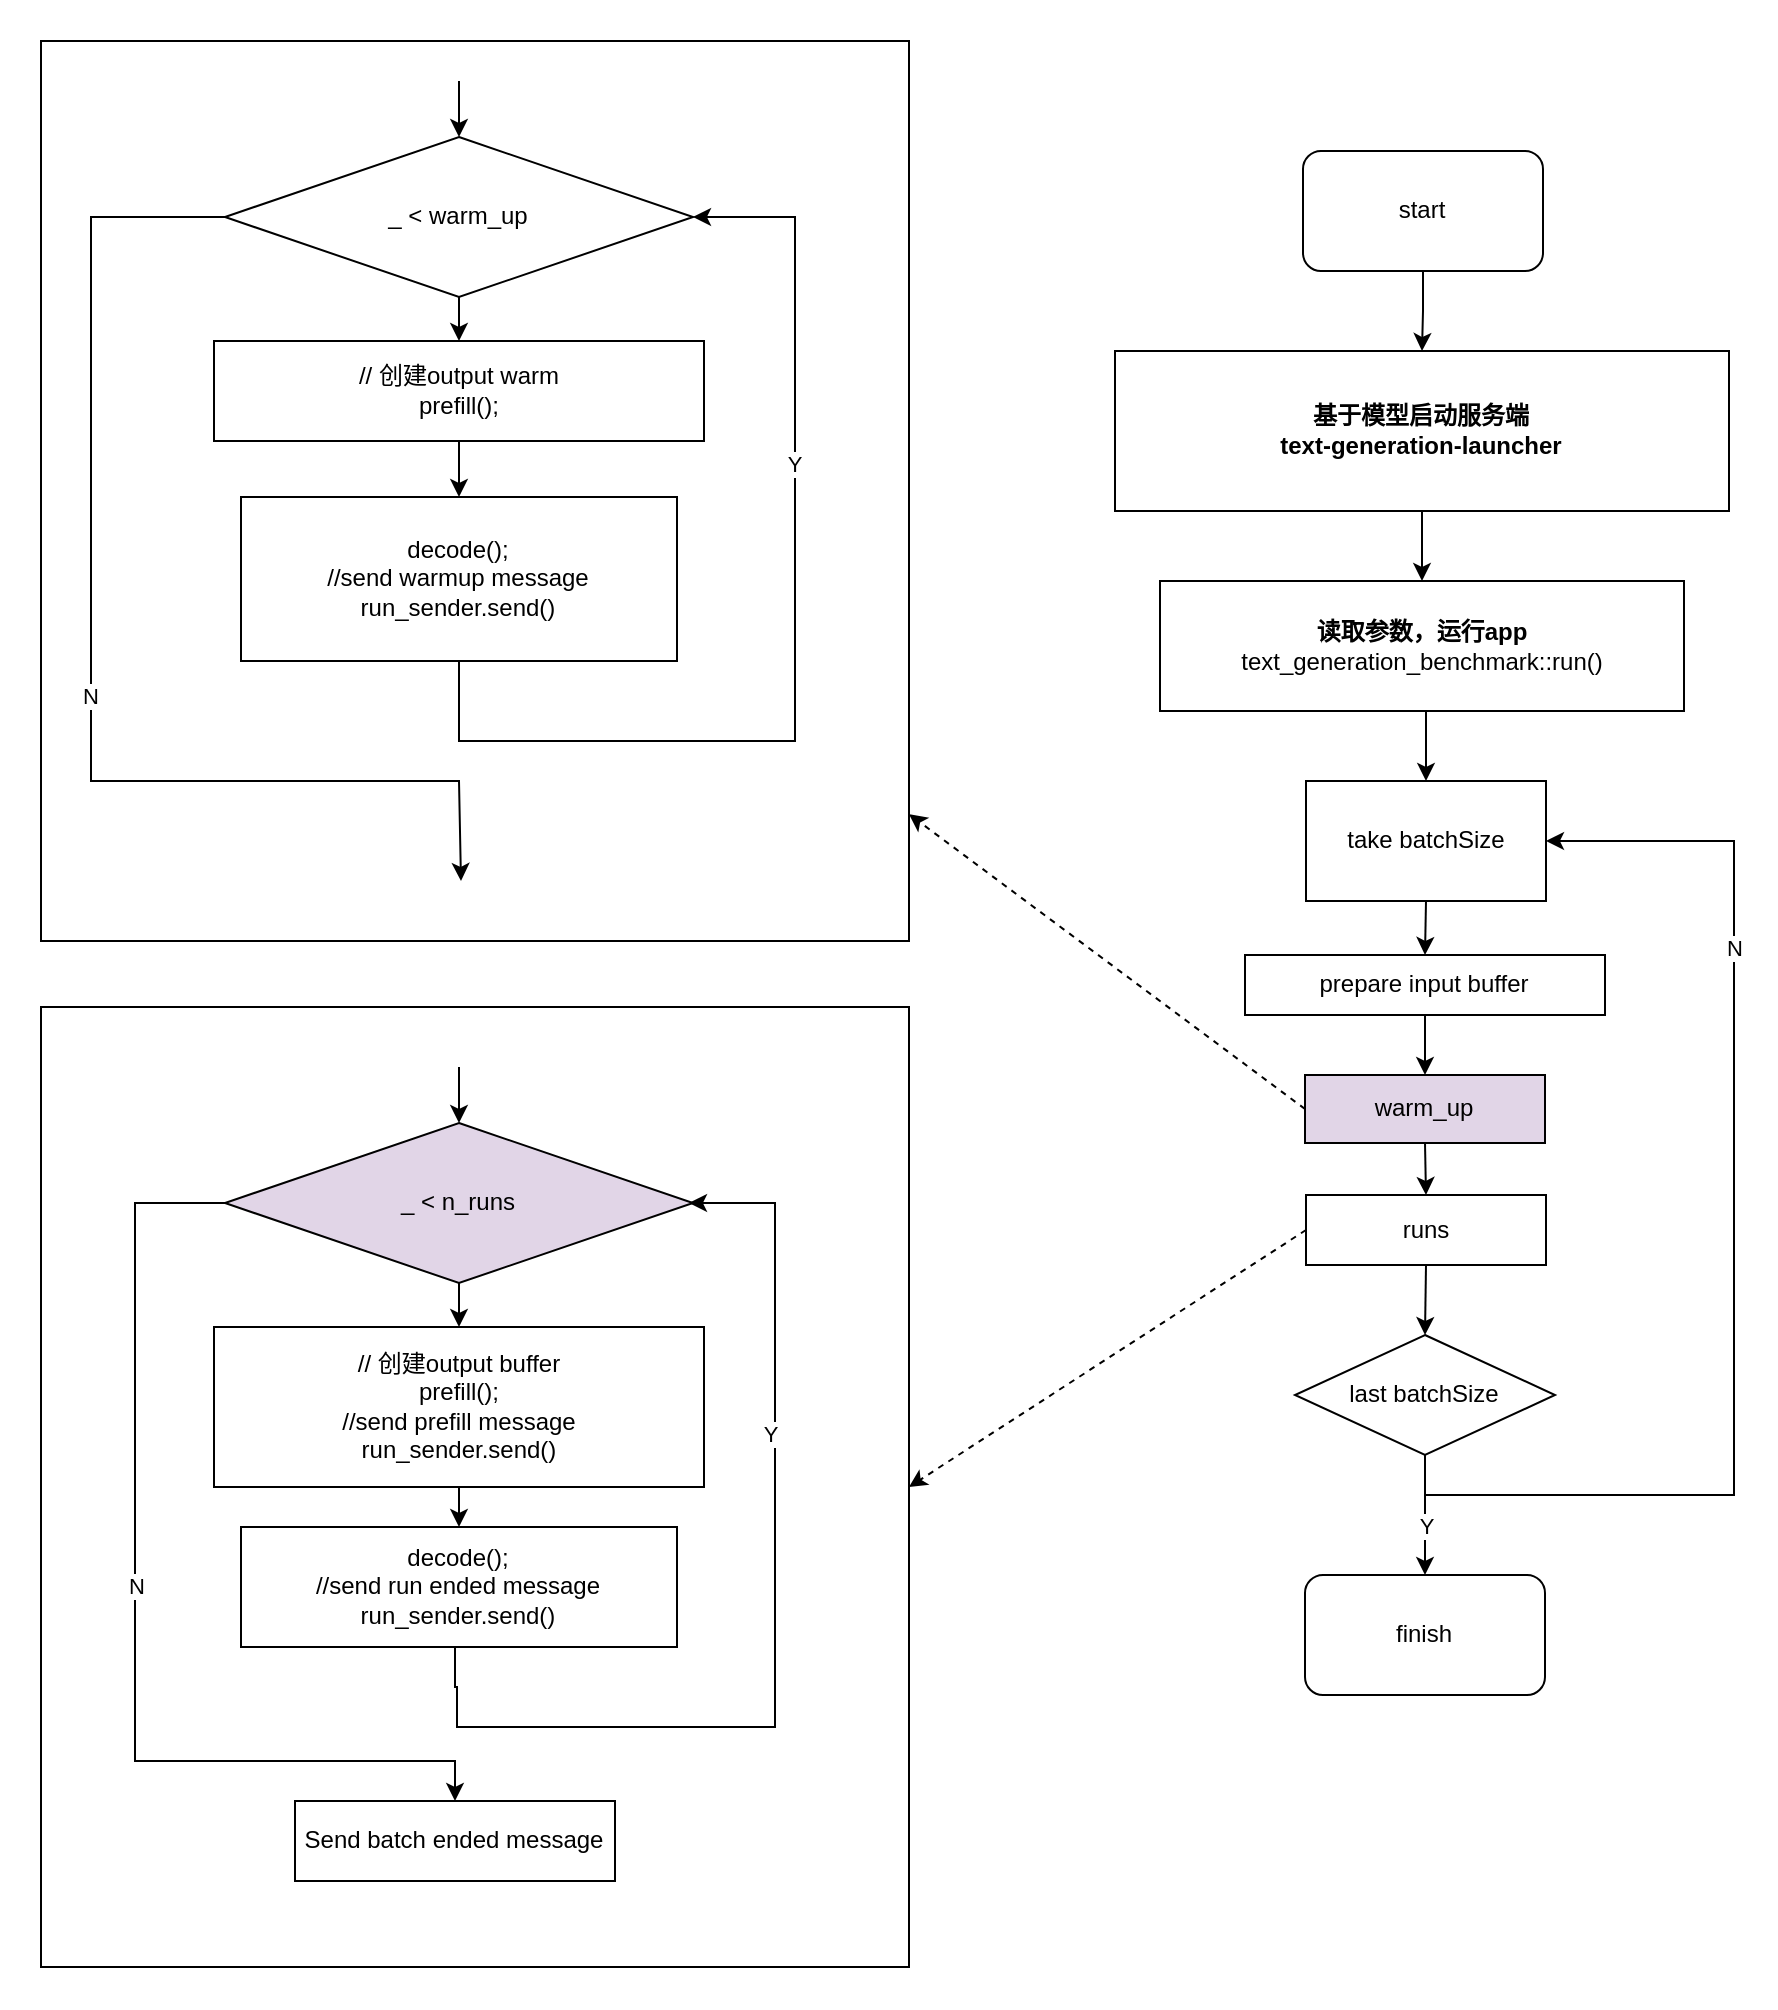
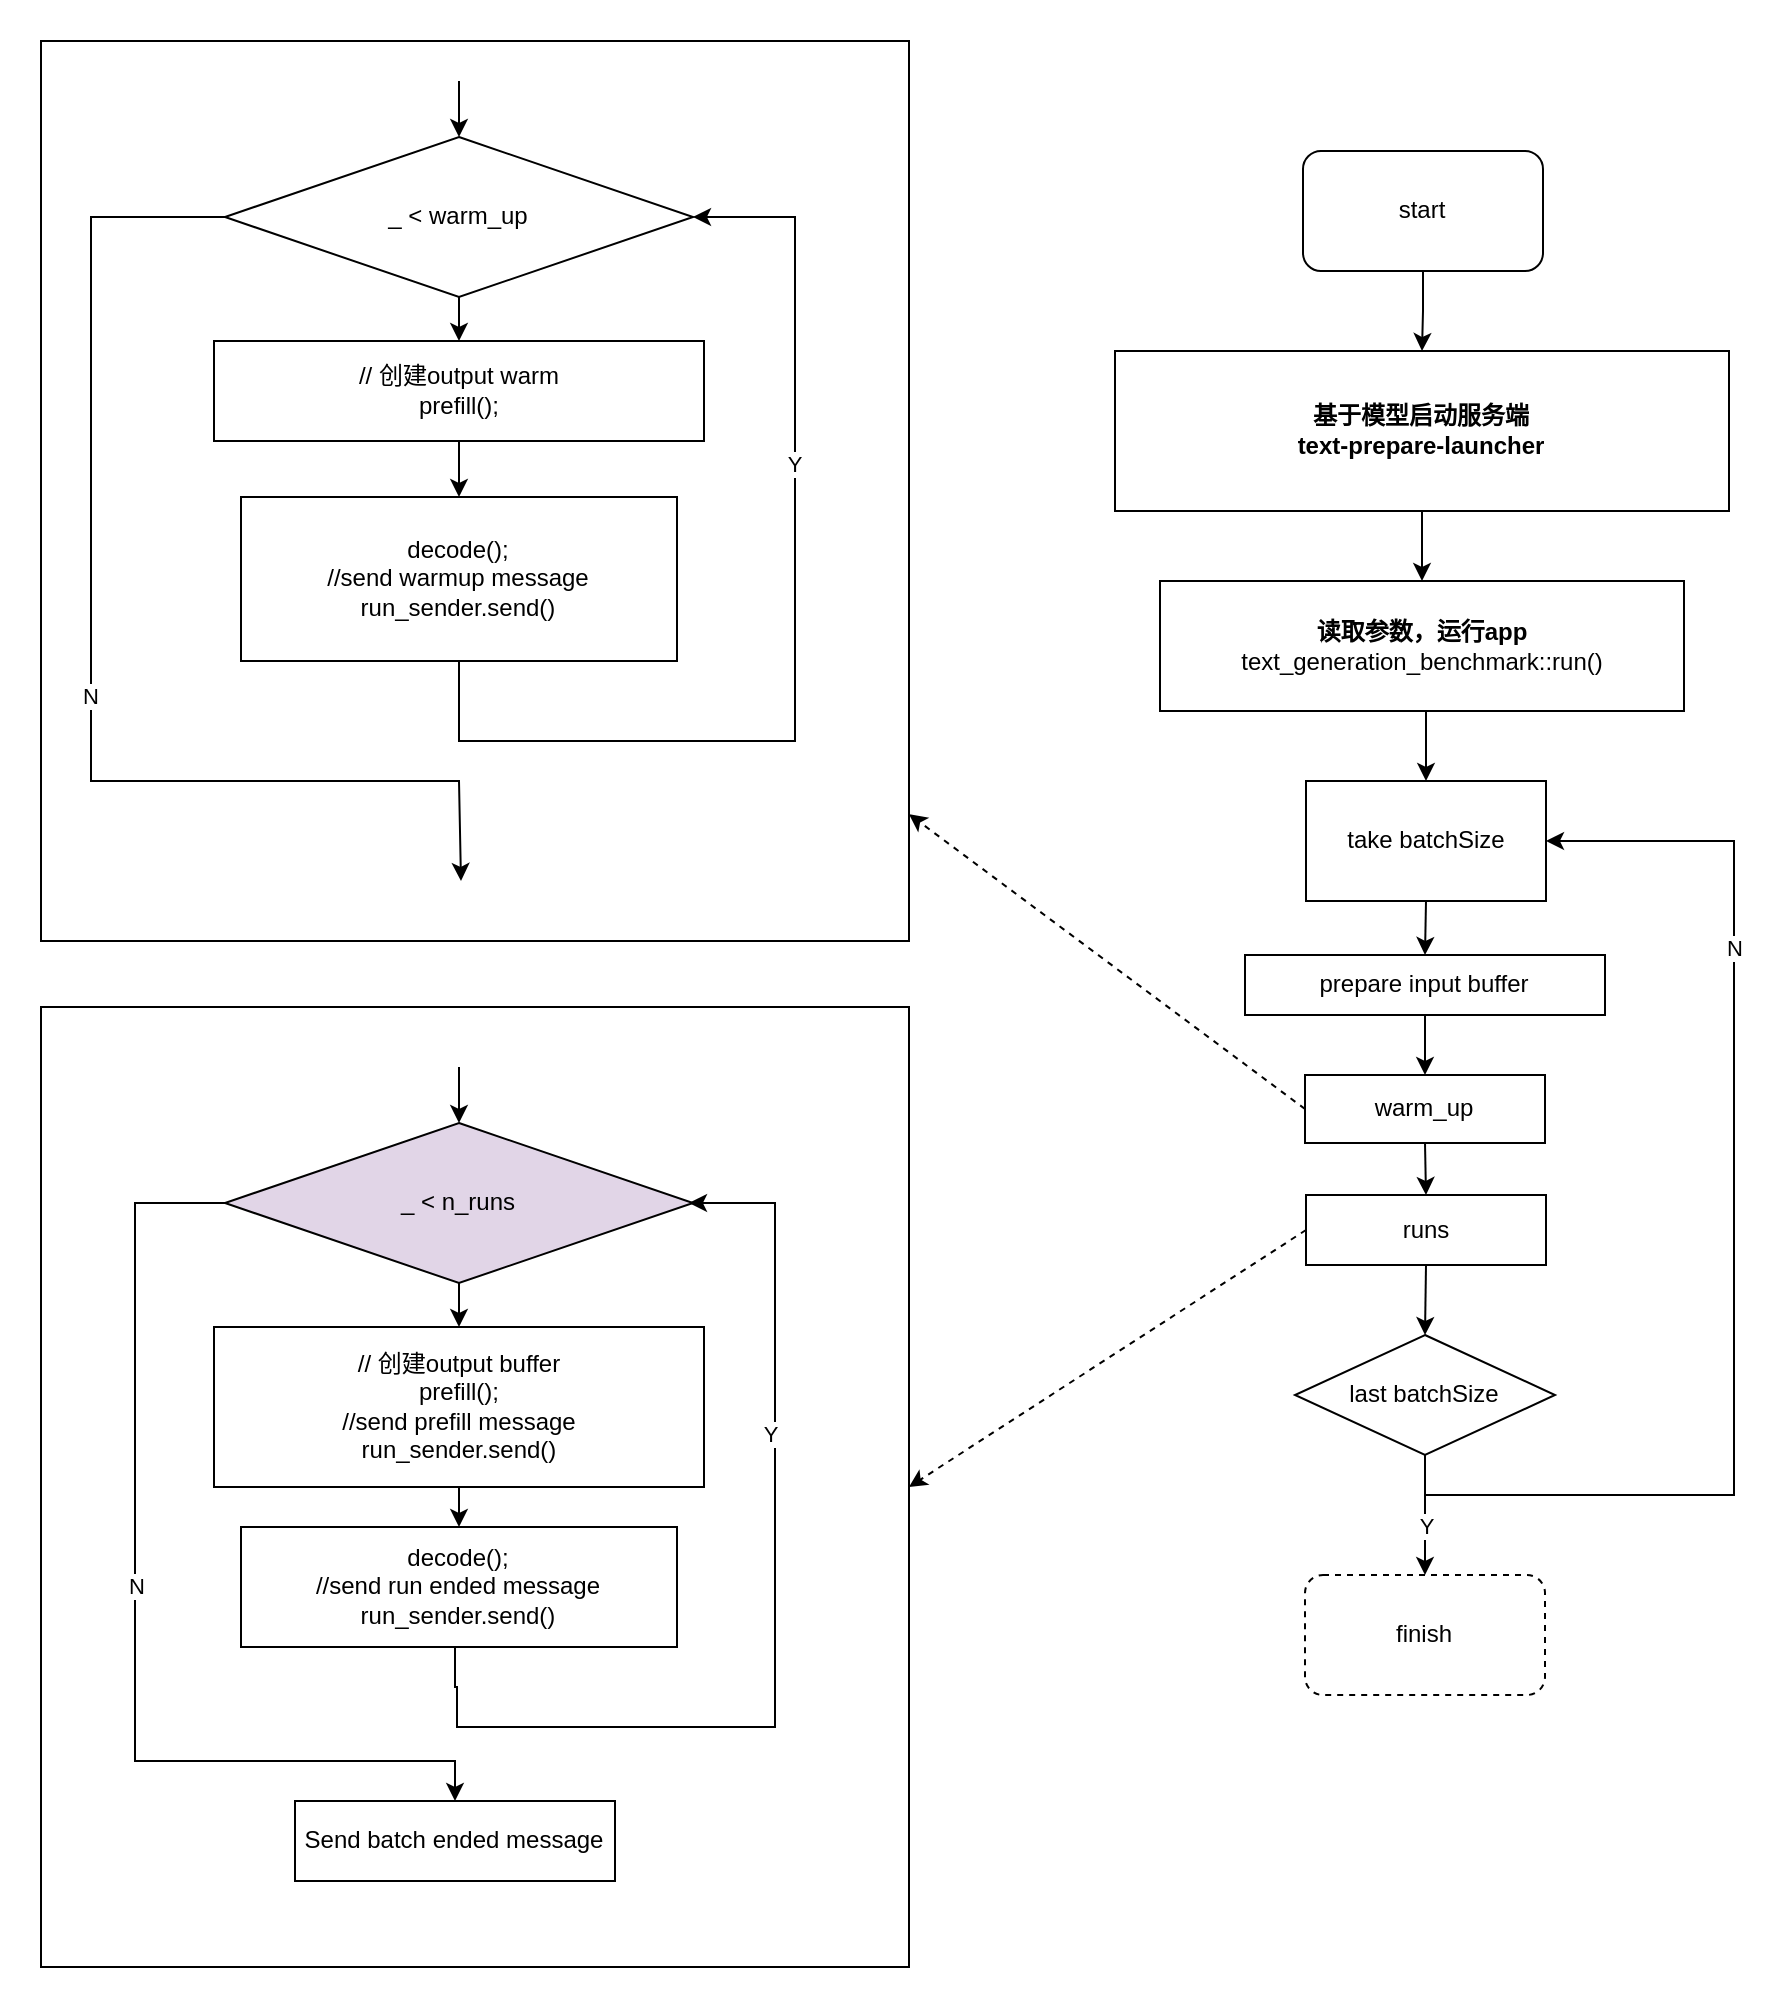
(1422, 431) -> (1422, 431)
(1425, 1109) -> (1425, 1109)
(1425, 1635) -> (1425, 1635)
